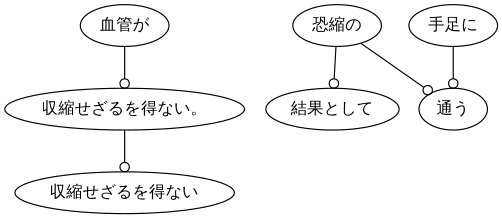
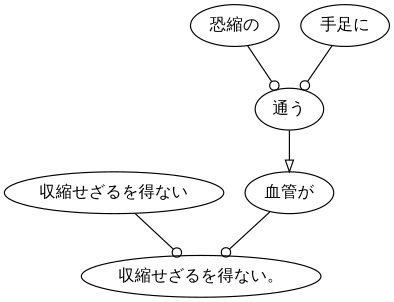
(332, 109) -> none
none -> (289, 145)
(125, 146) -> (154, 231)
